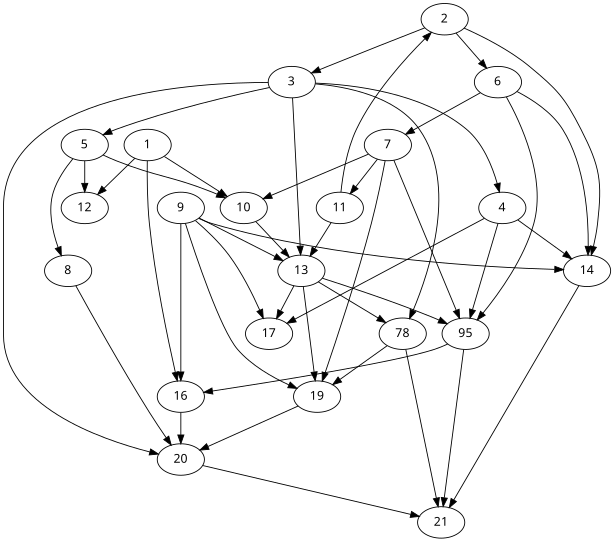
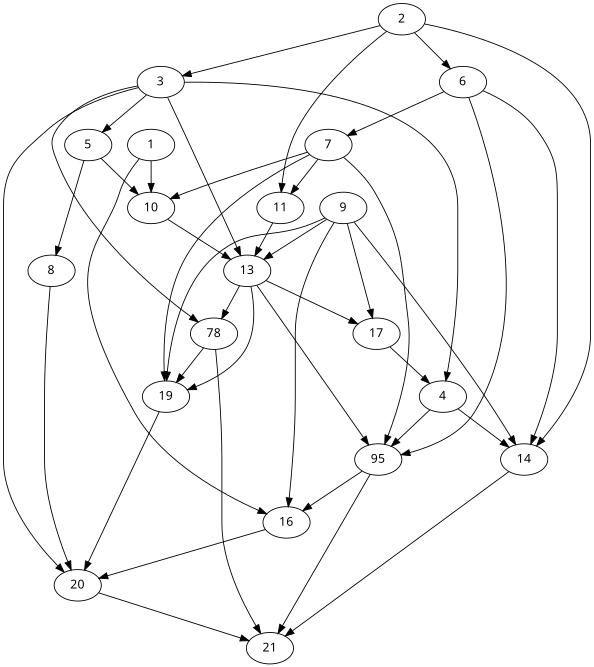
(368, 108) -> (316, 101)
(85, 208) -> none
(390, 269) -> (402, 358)
